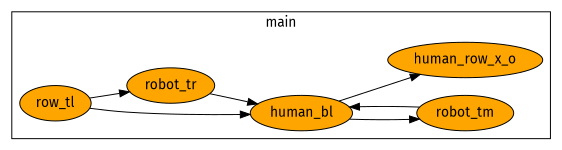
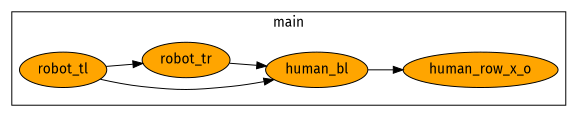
(55, 103) -> (63, 70)
(465, 113) -> none
